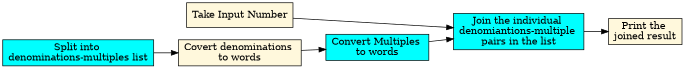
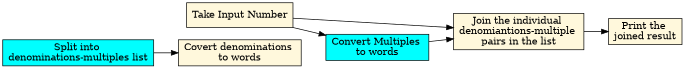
(519, 32) -> (519, 32)
(310, 50) -> (306, 31)
